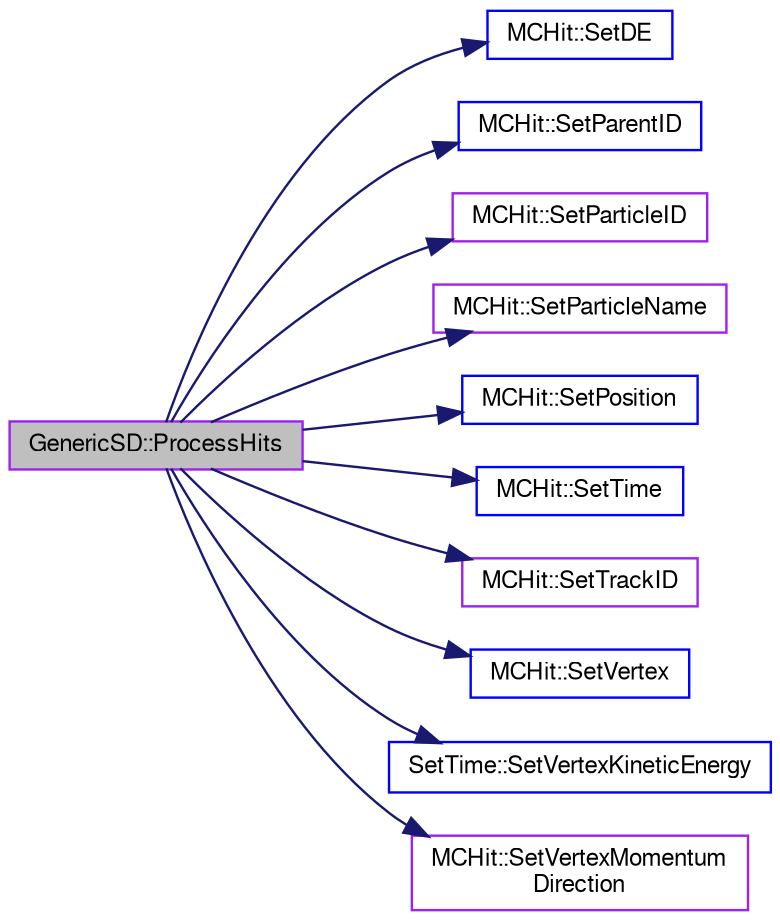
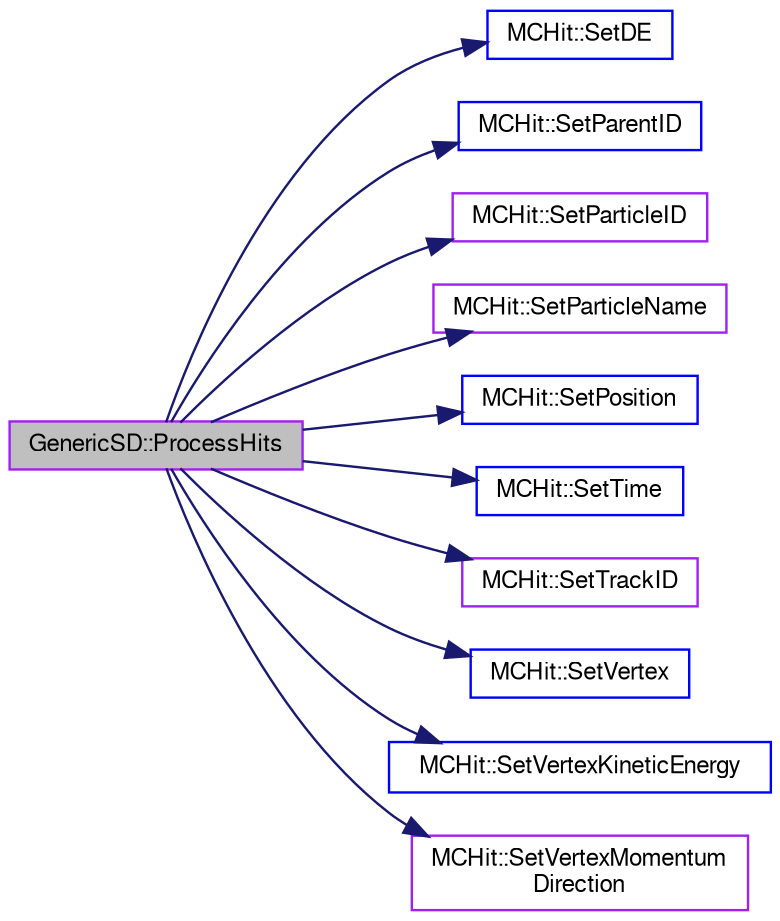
(580, 767) -> (580, 767)
